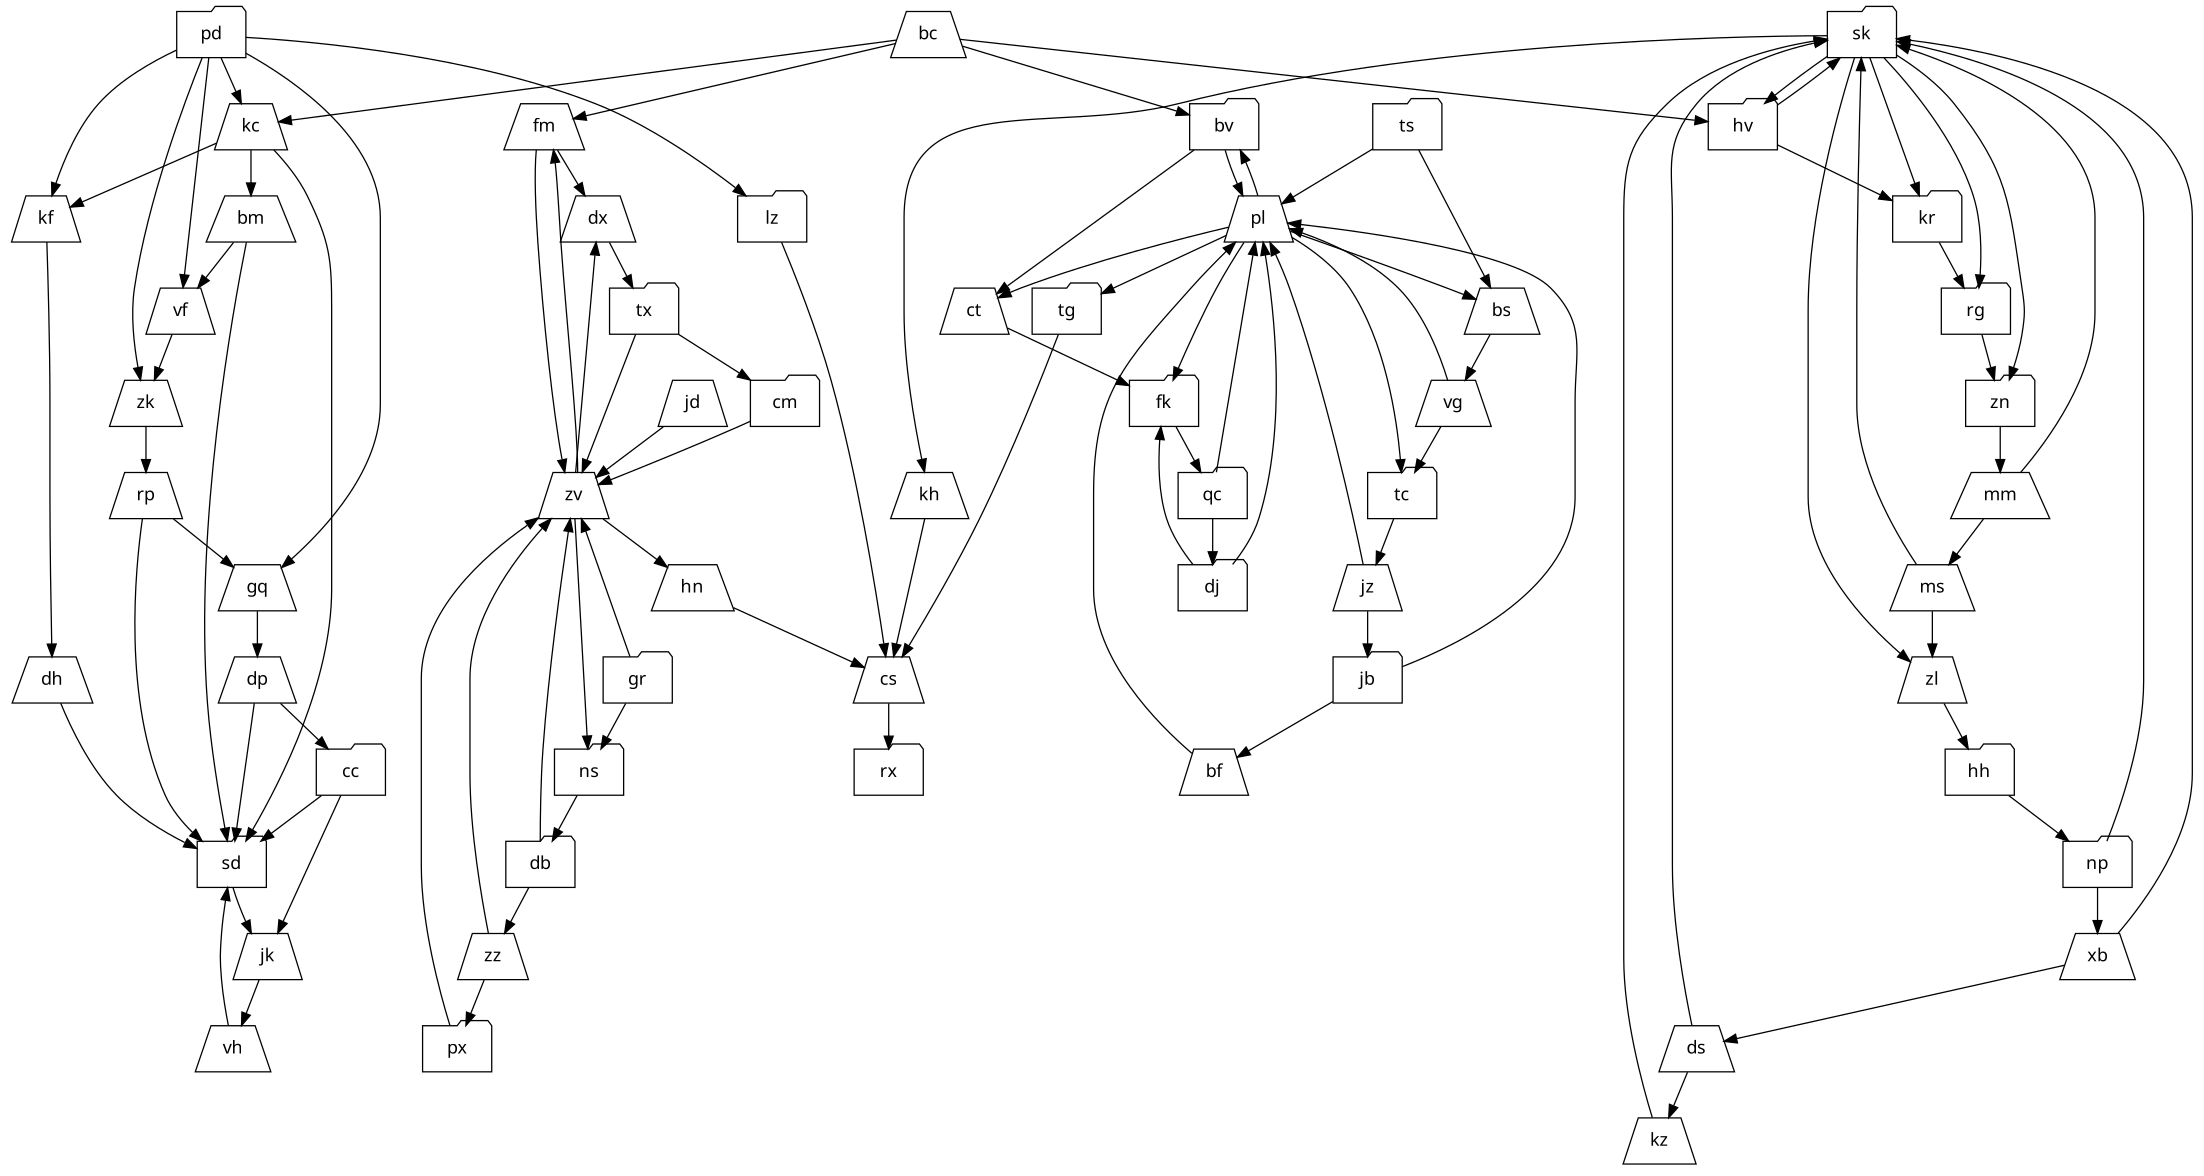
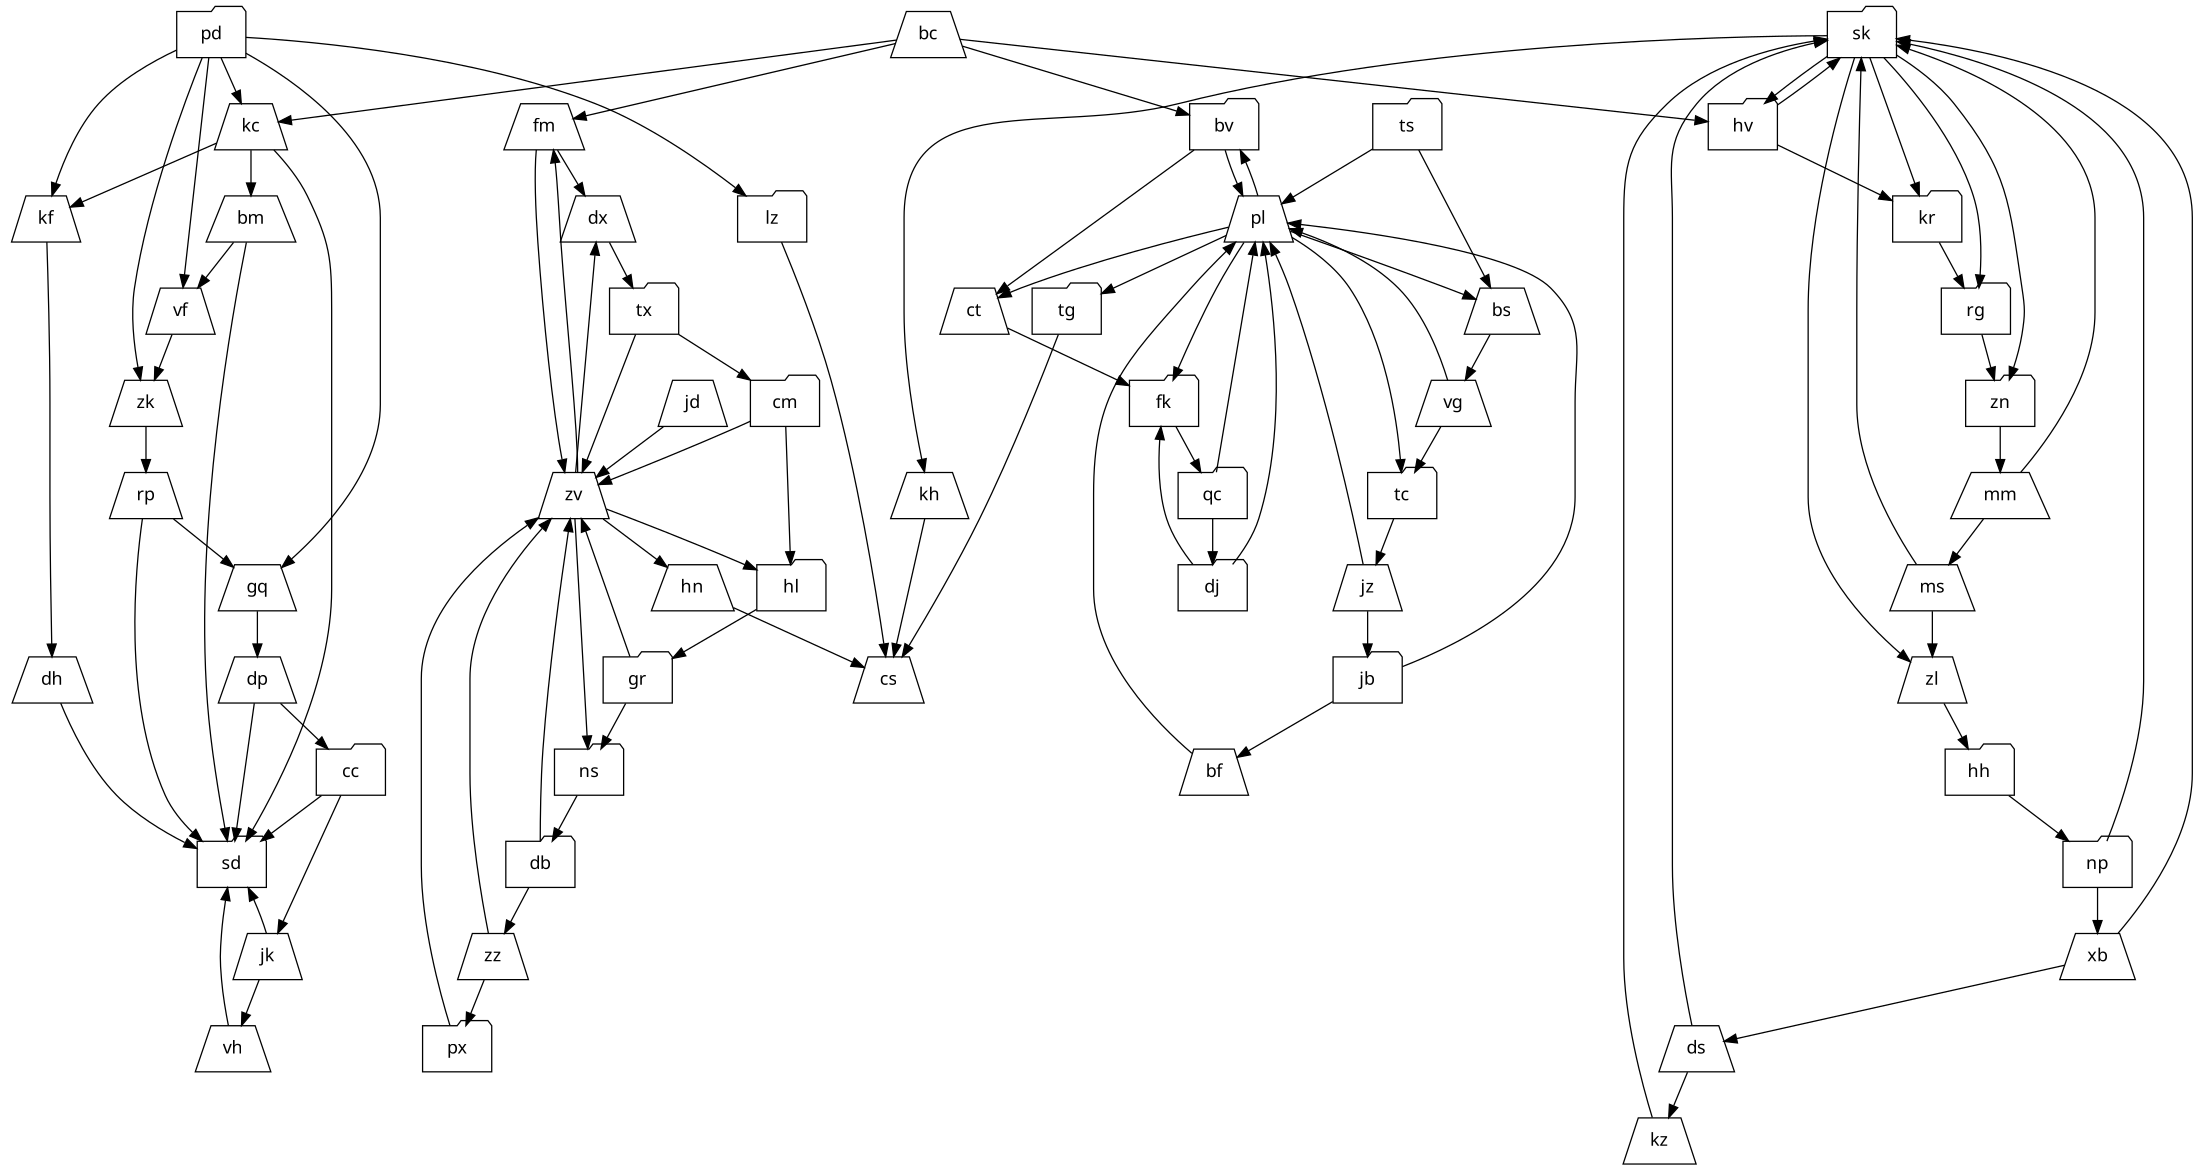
none -> (791, 588)
(889, 772) -> none
(239, 905) -> (261, 916)
